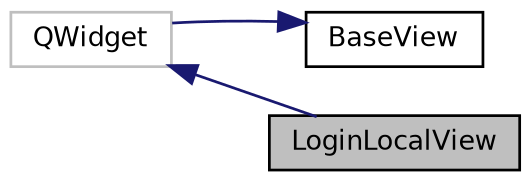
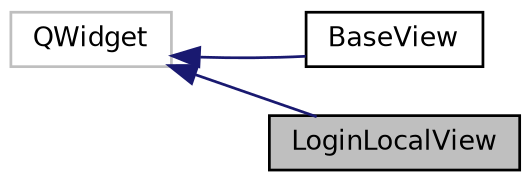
(225, 21) -> (253, 58)
